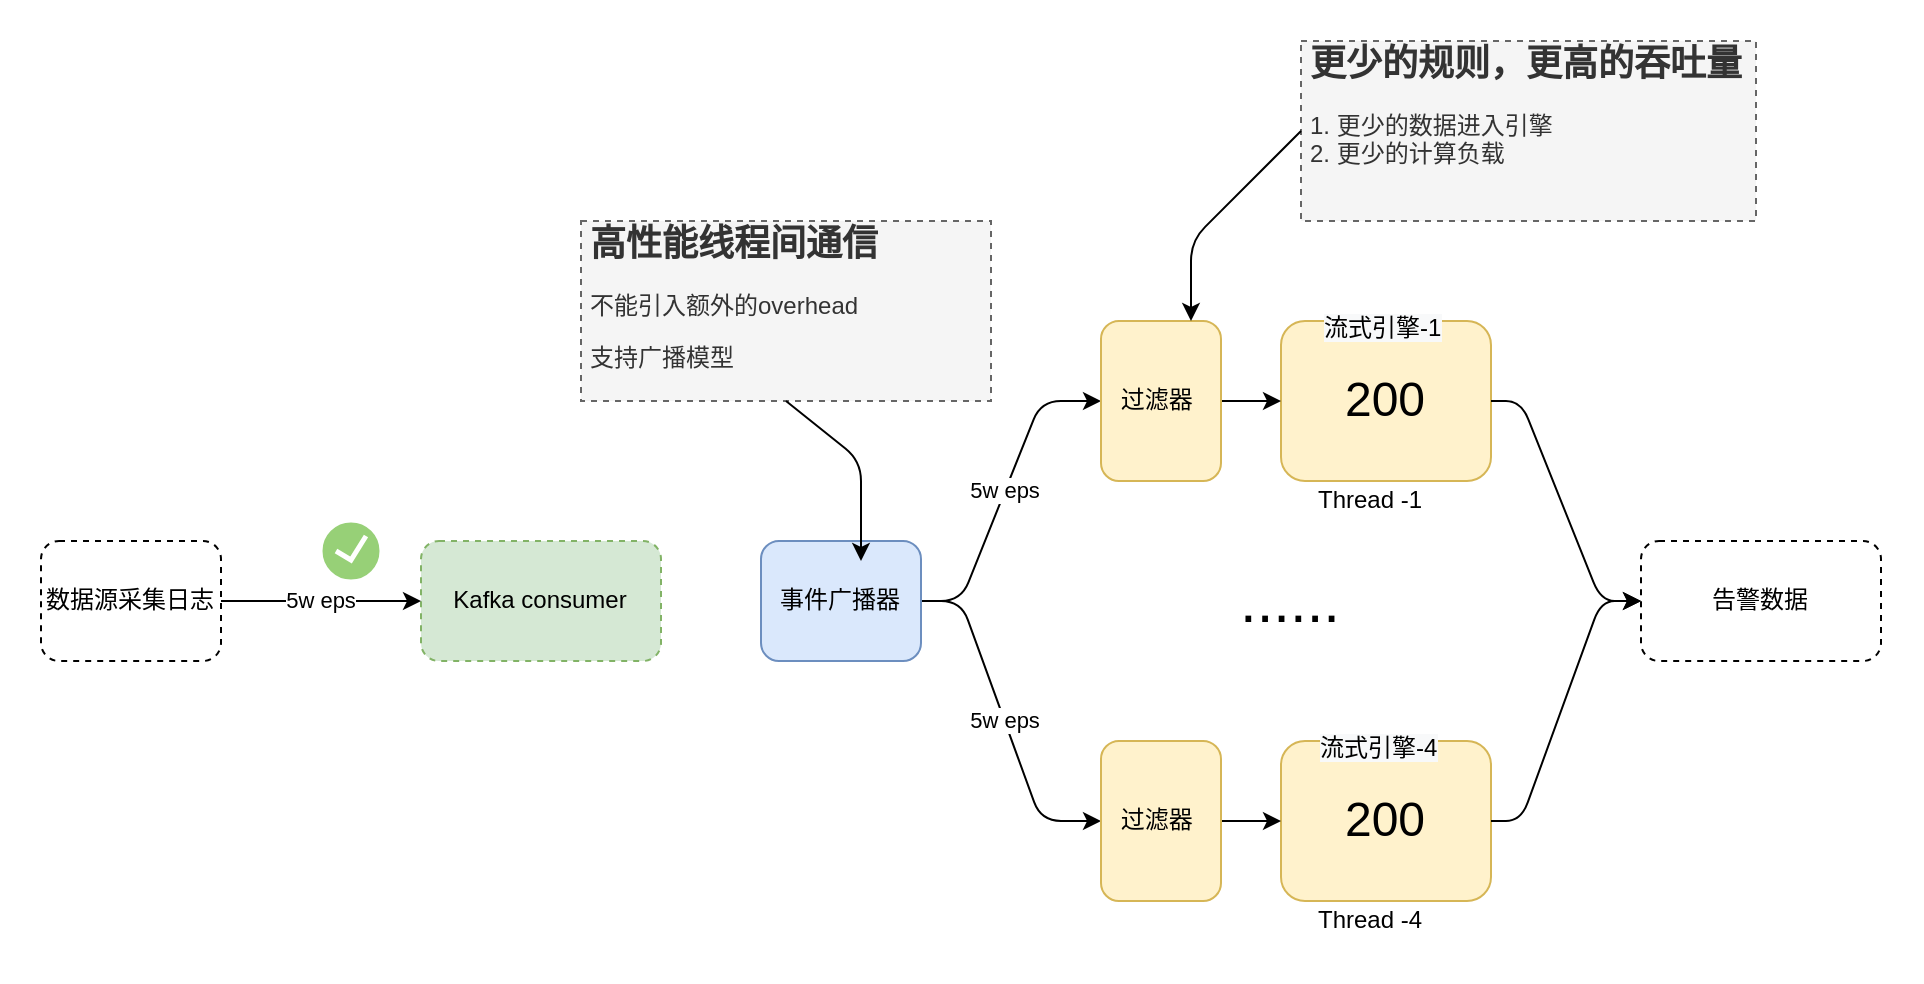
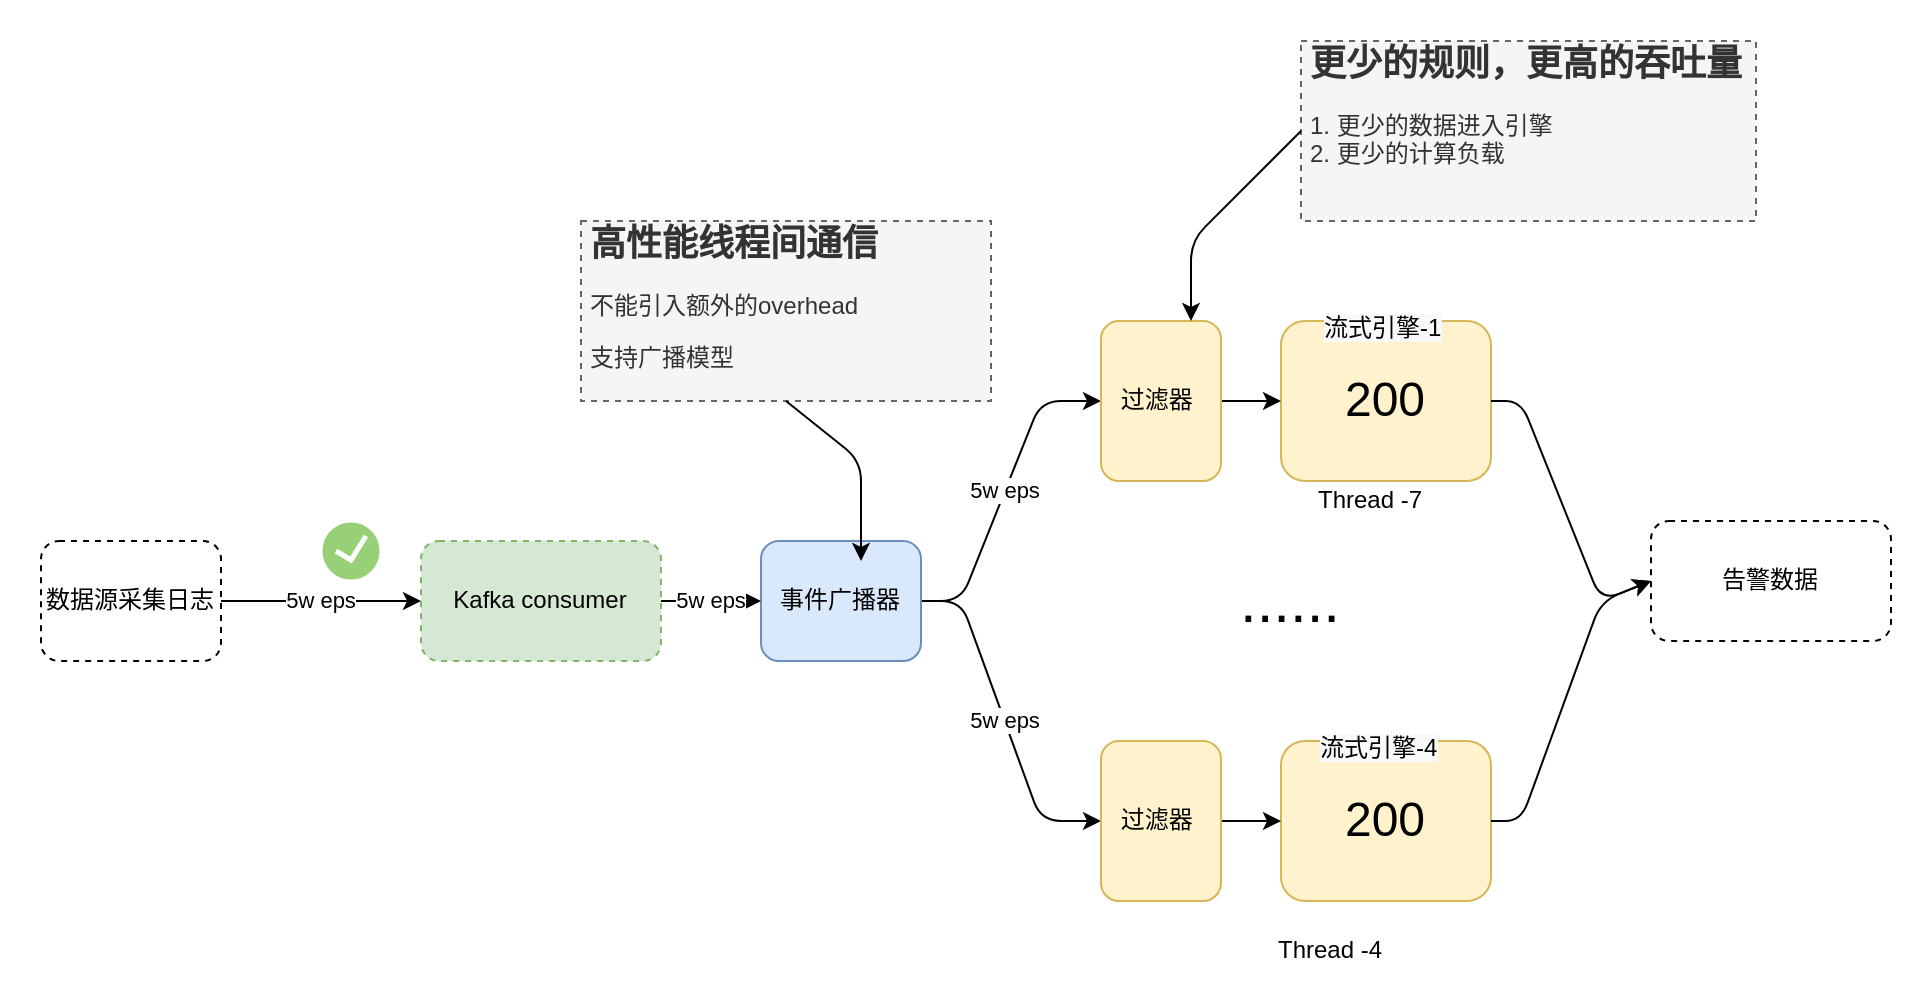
(1371, 501) -> (1371, 501)
none -> (704, 601)
(1761, 601) -> (1771, 581)
(1371, 921) -> (1331, 951)
